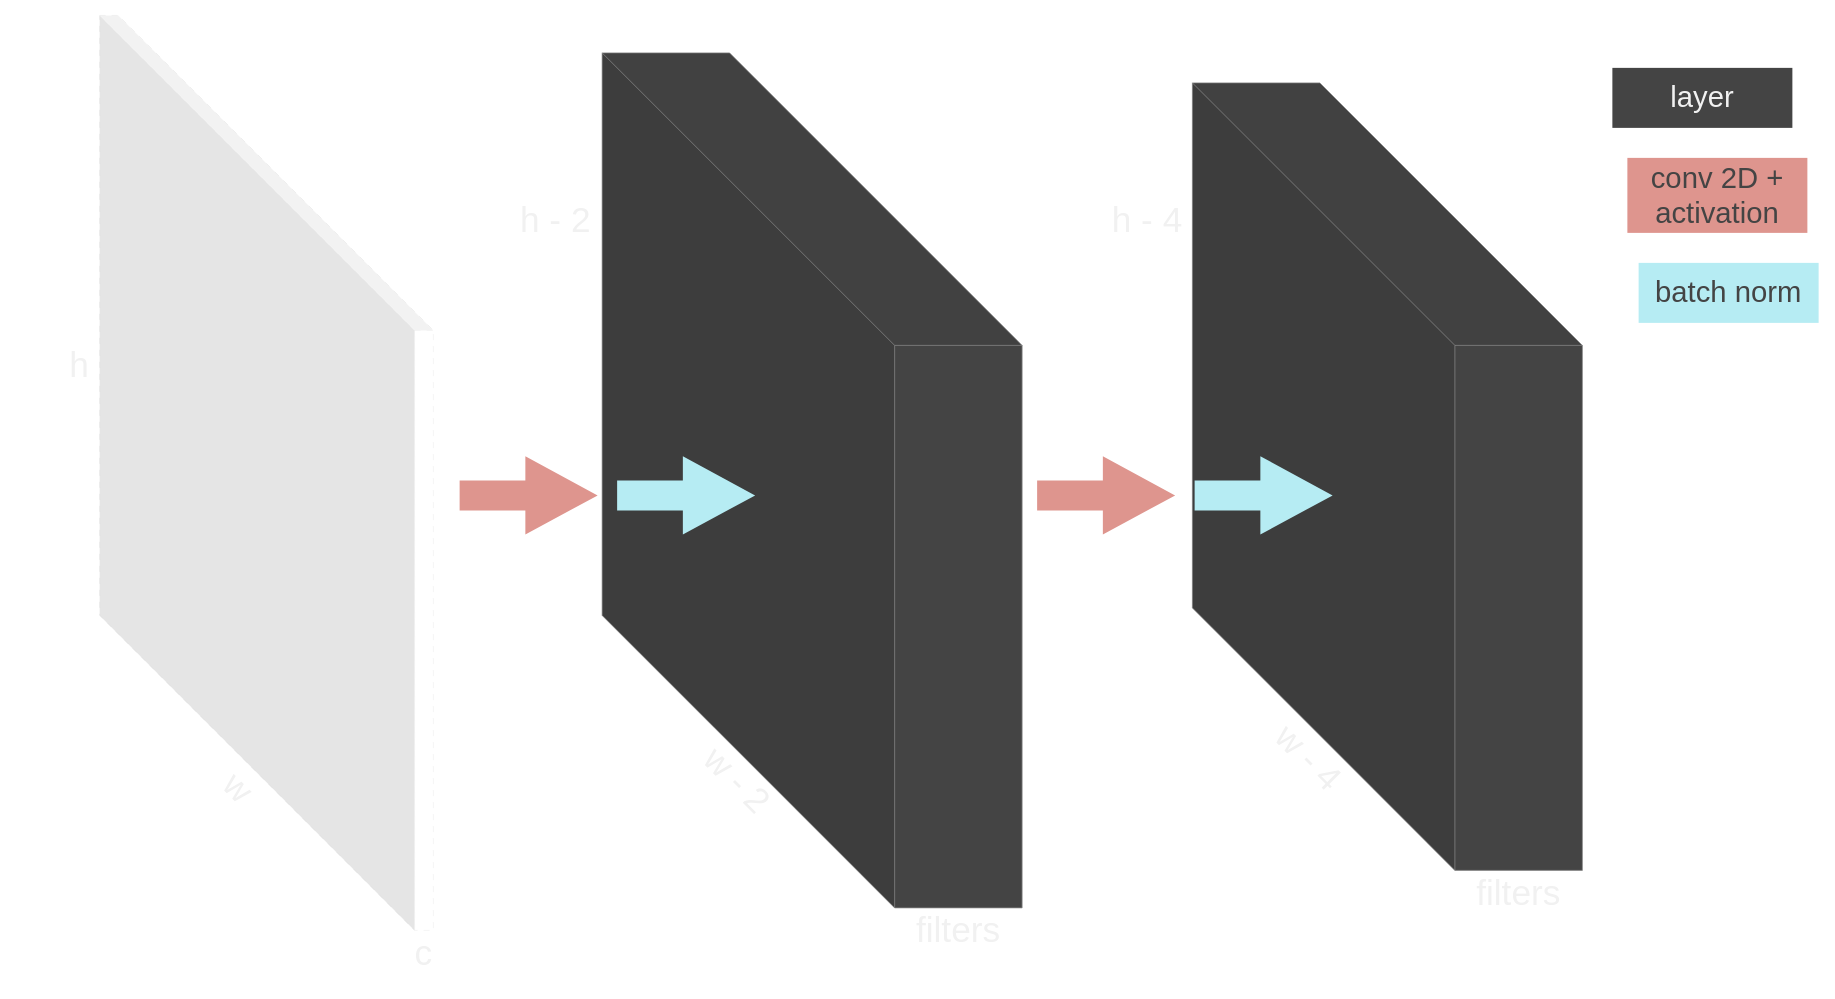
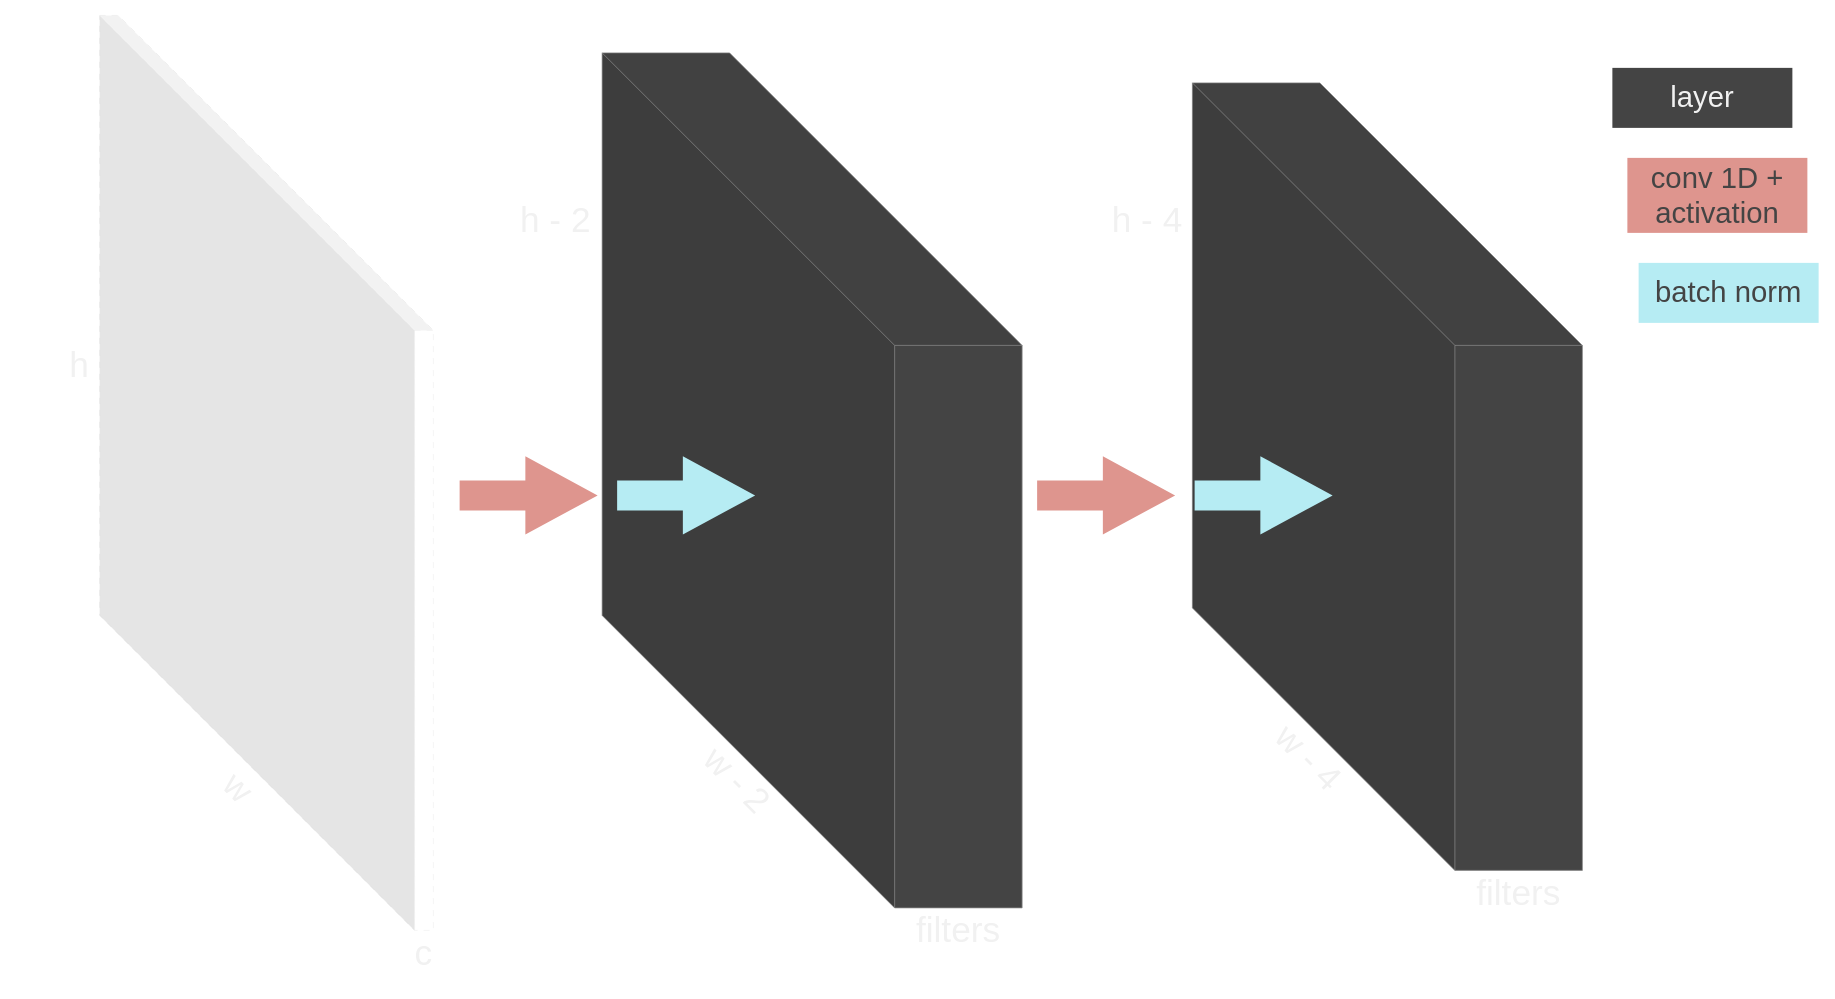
(1717, 195) -> (1717, 195)
